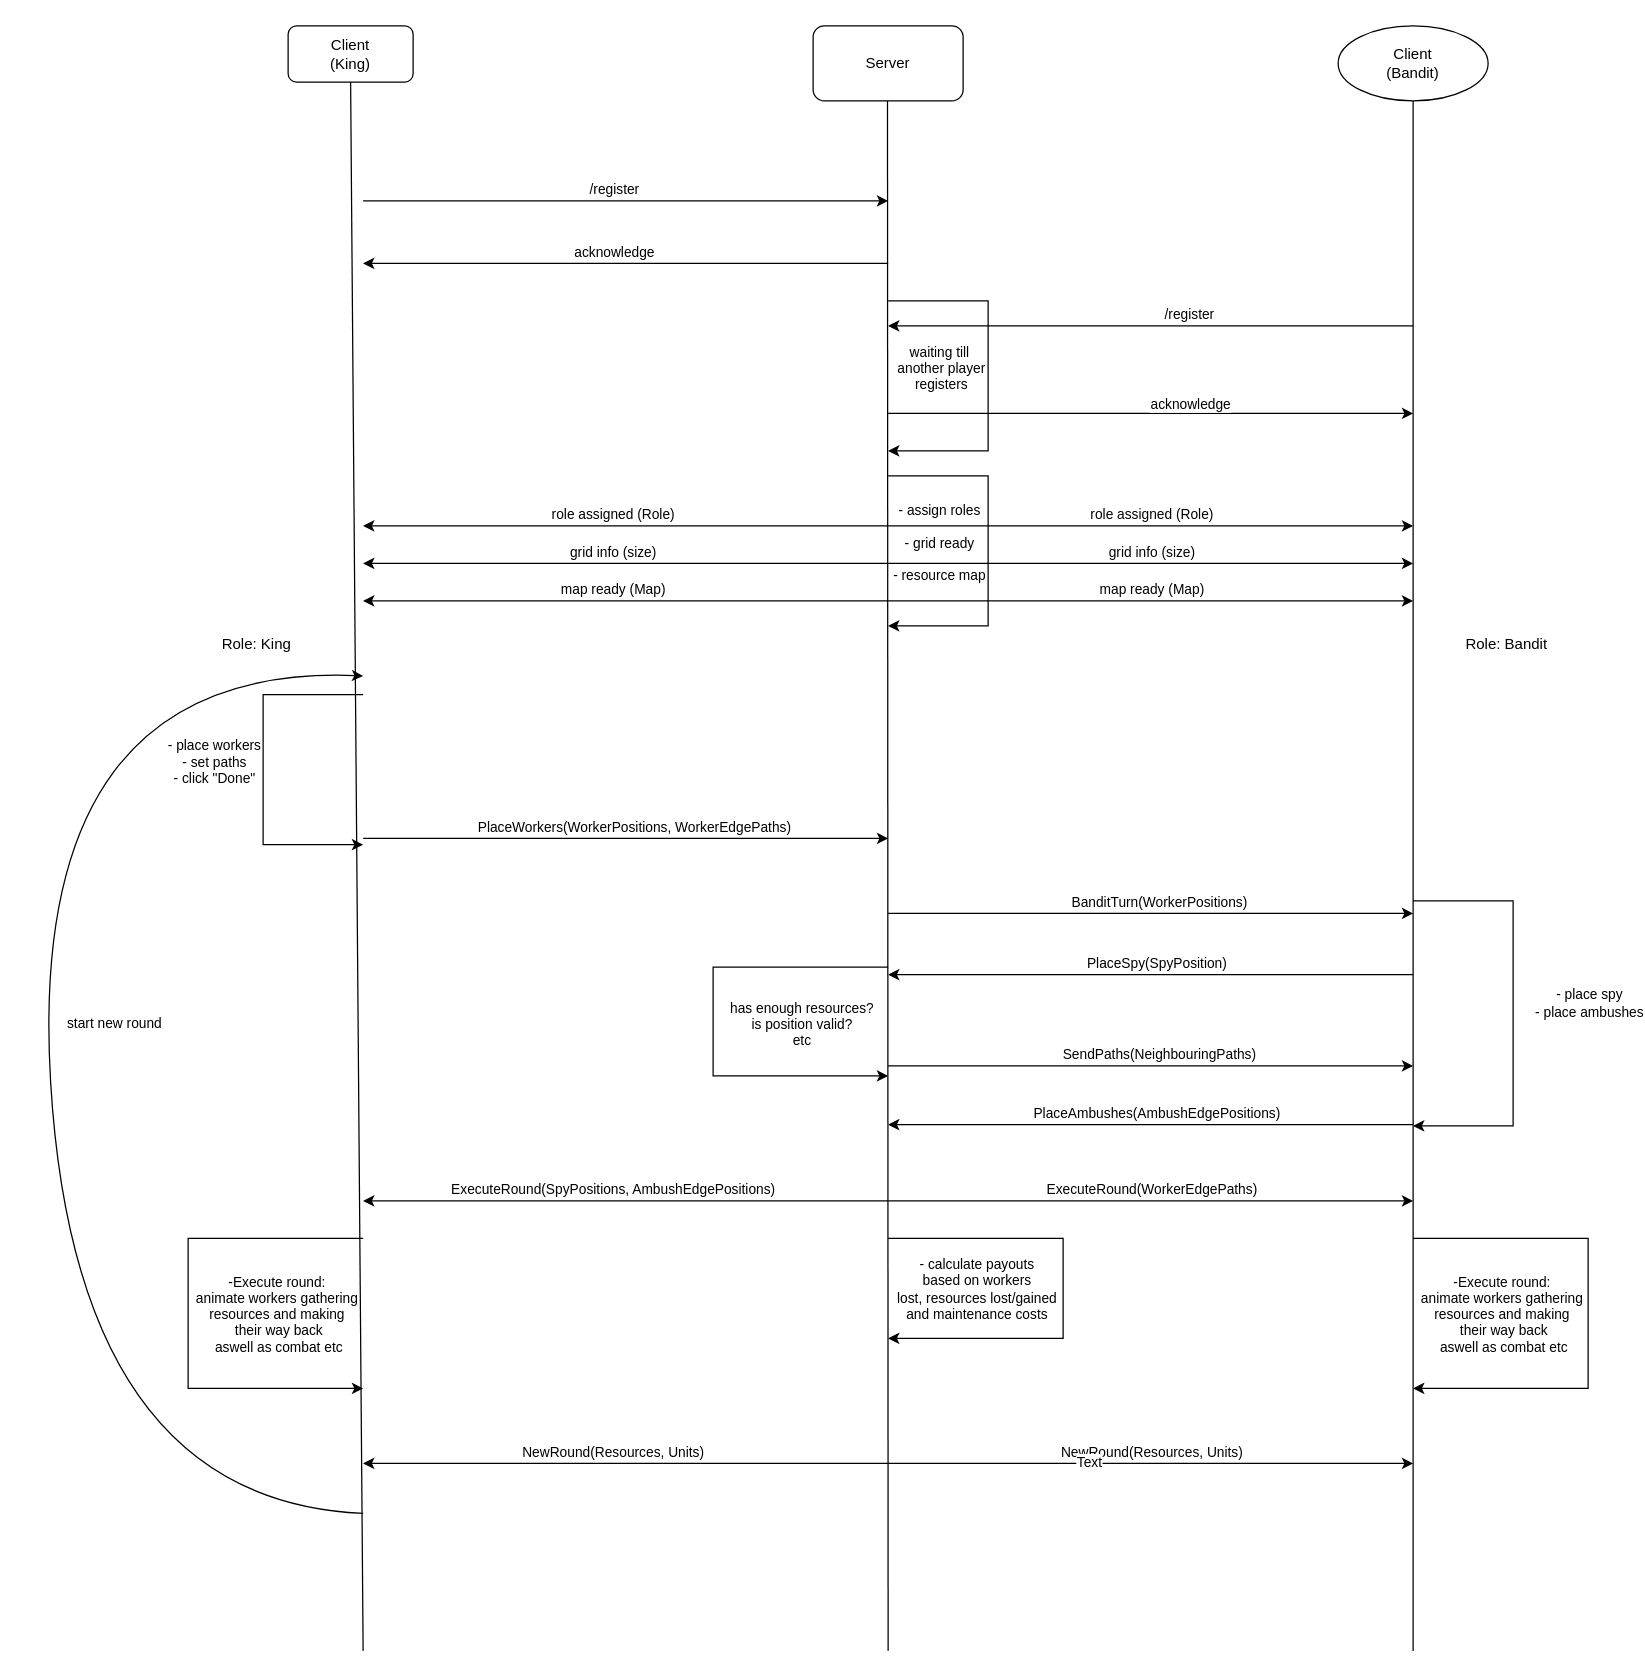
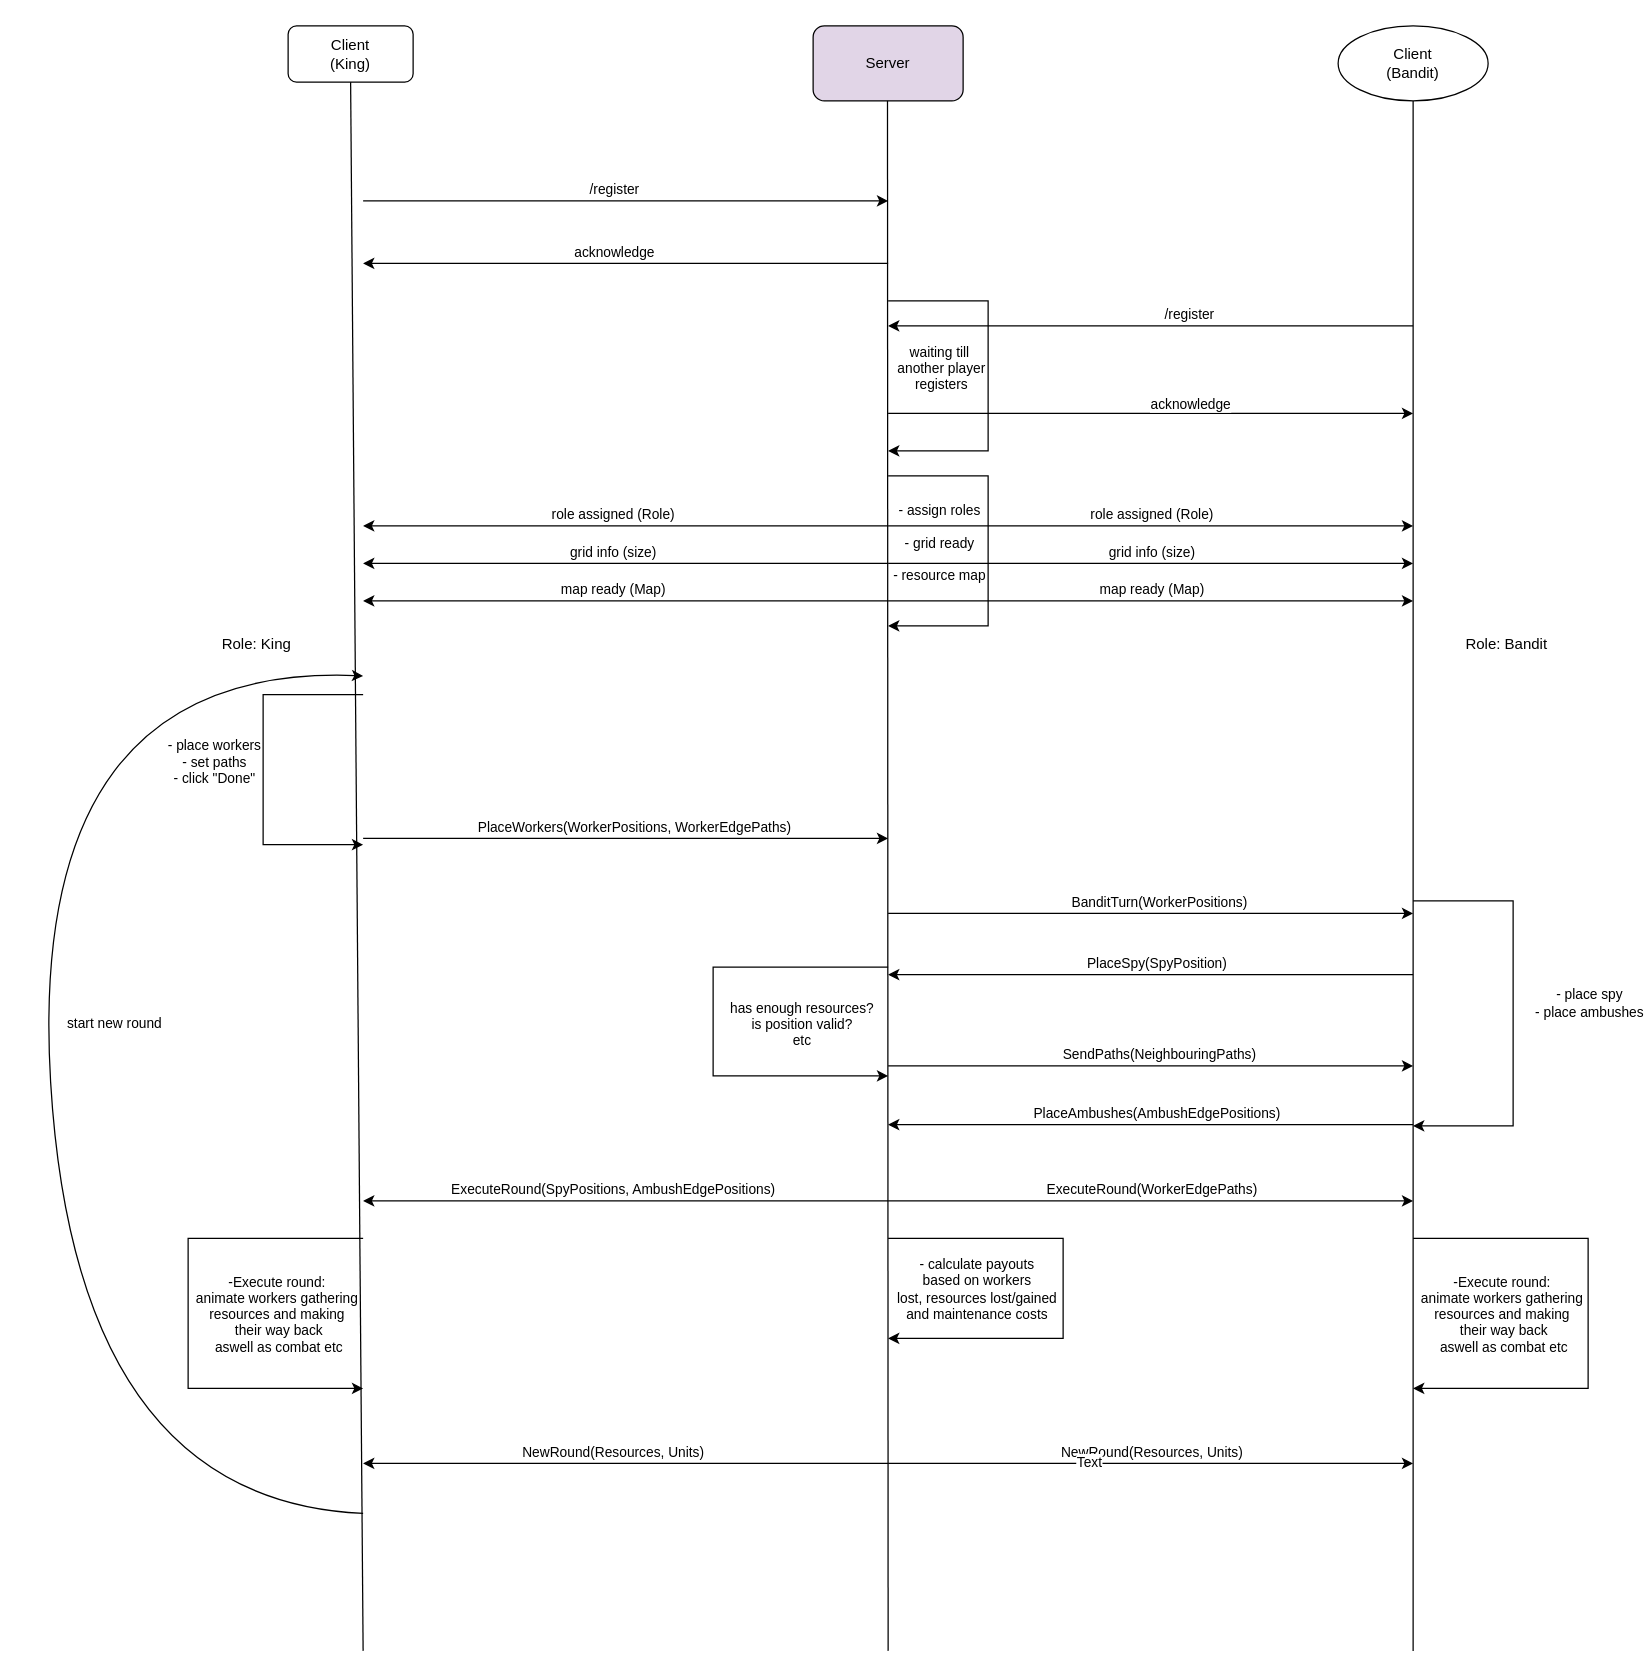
(888, 63) -> (888, 63)
